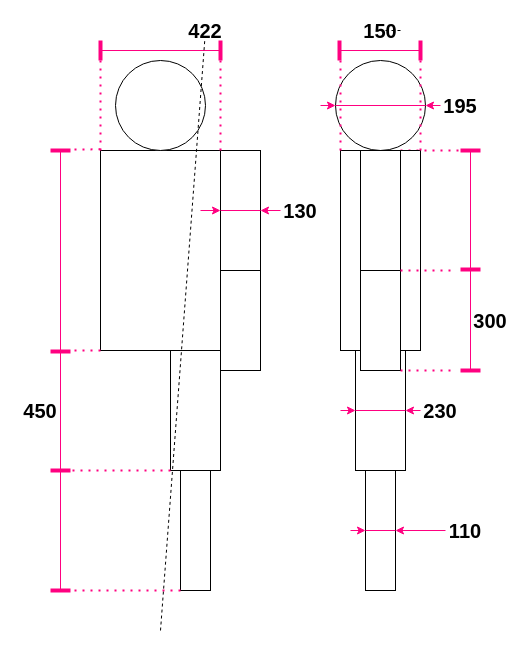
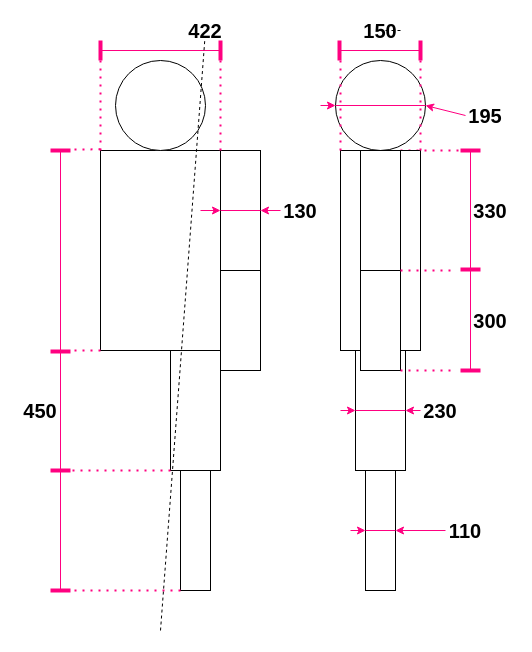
(461, 106) -> (486, 116)
none -> (491, 211)
